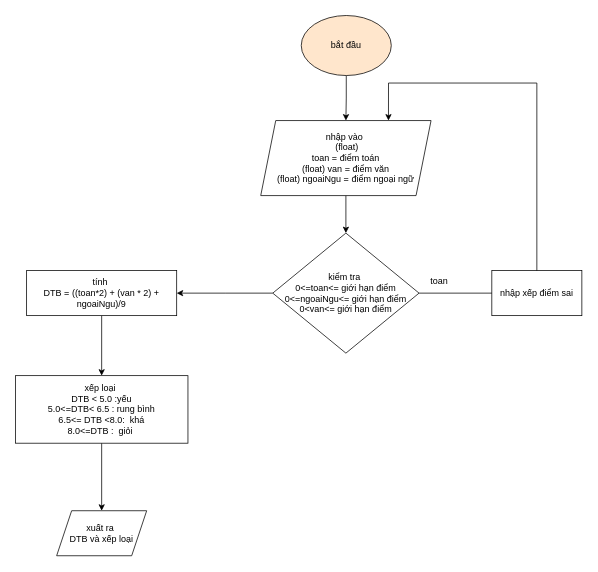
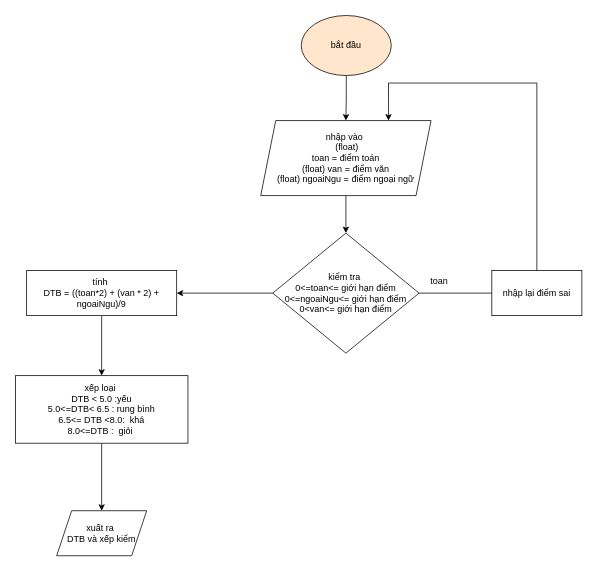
(537, 293) -> (537, 293)
(102, 533) -> (102, 533)
